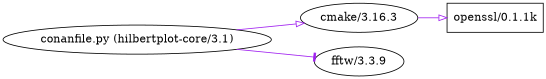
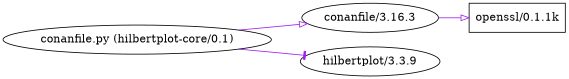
(359, 18) -> (370, 18)
(137, 40) -> (137, 40)
(359, 61) -> (370, 61)
